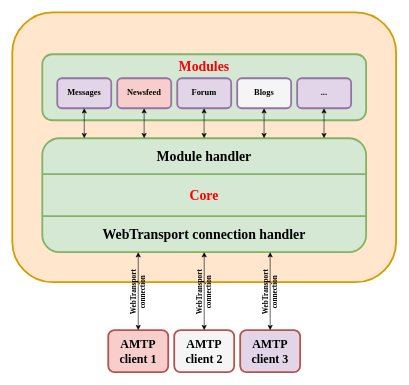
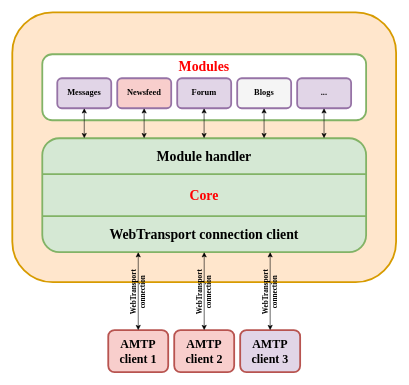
(204, 66) -> (204, 66)
(204, 234) -> (204, 234)
(204, 351) -> (204, 351)
